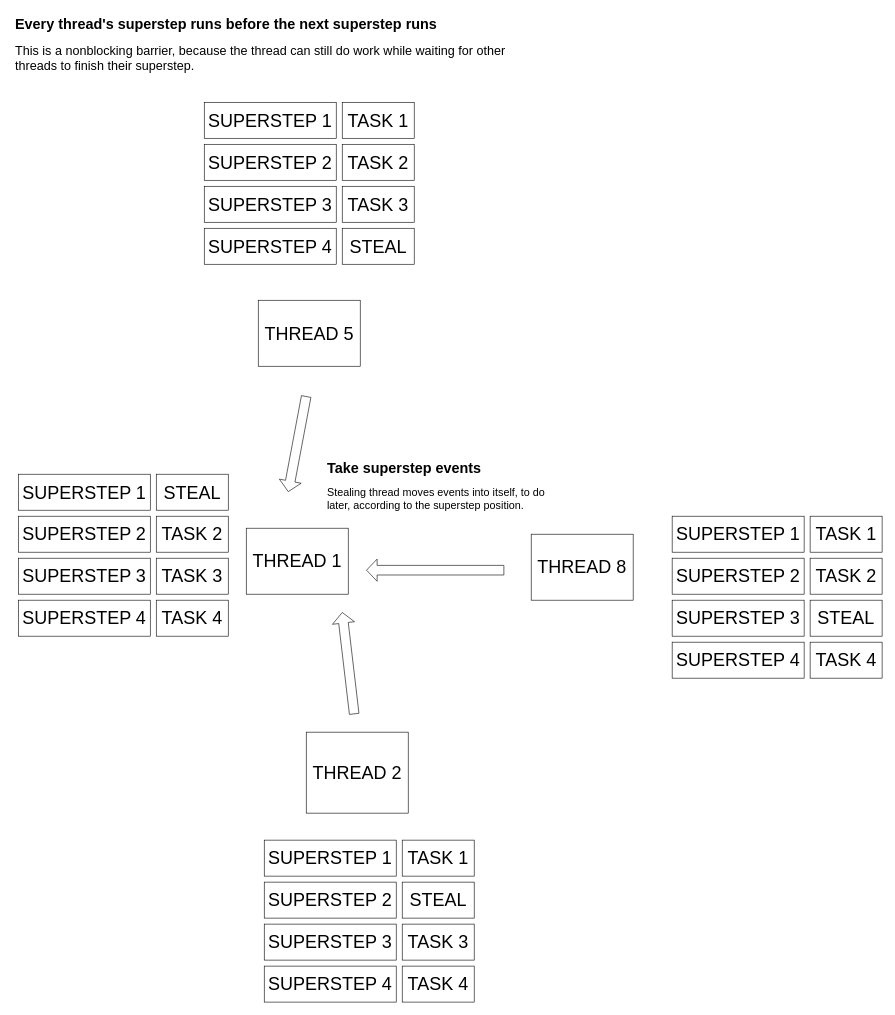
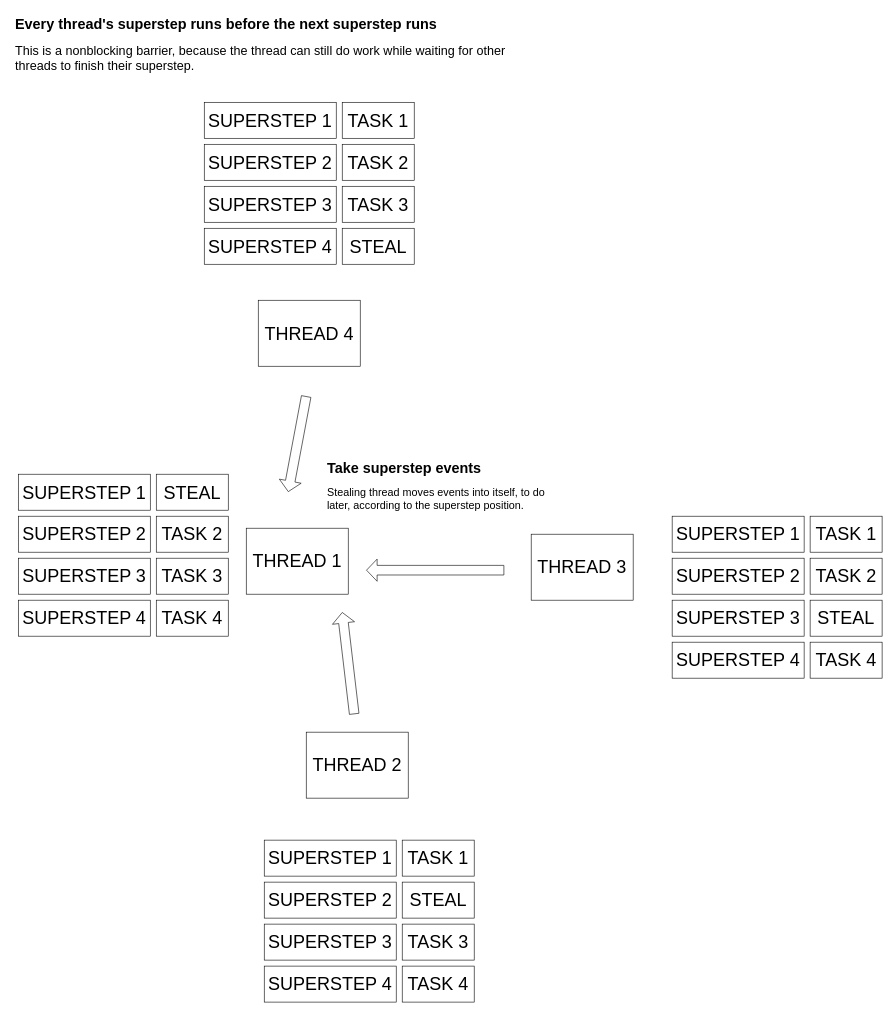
(309, 333) -> (309, 333)
(582, 567) -> (582, 567)
(357, 773) -> (357, 765)
